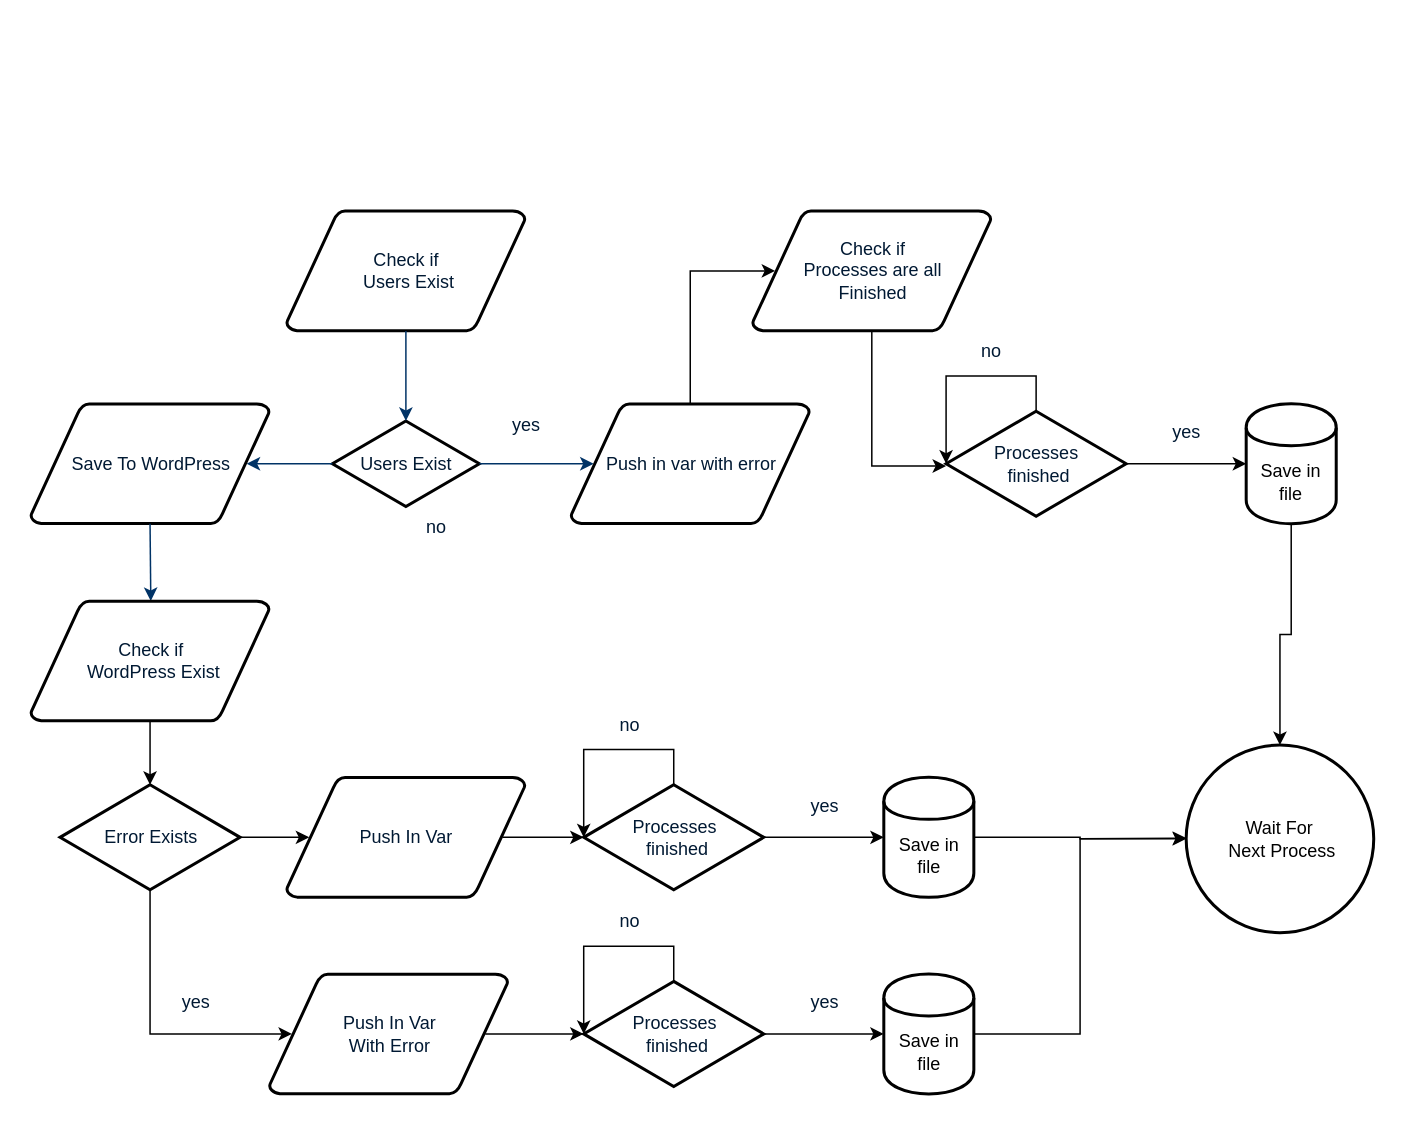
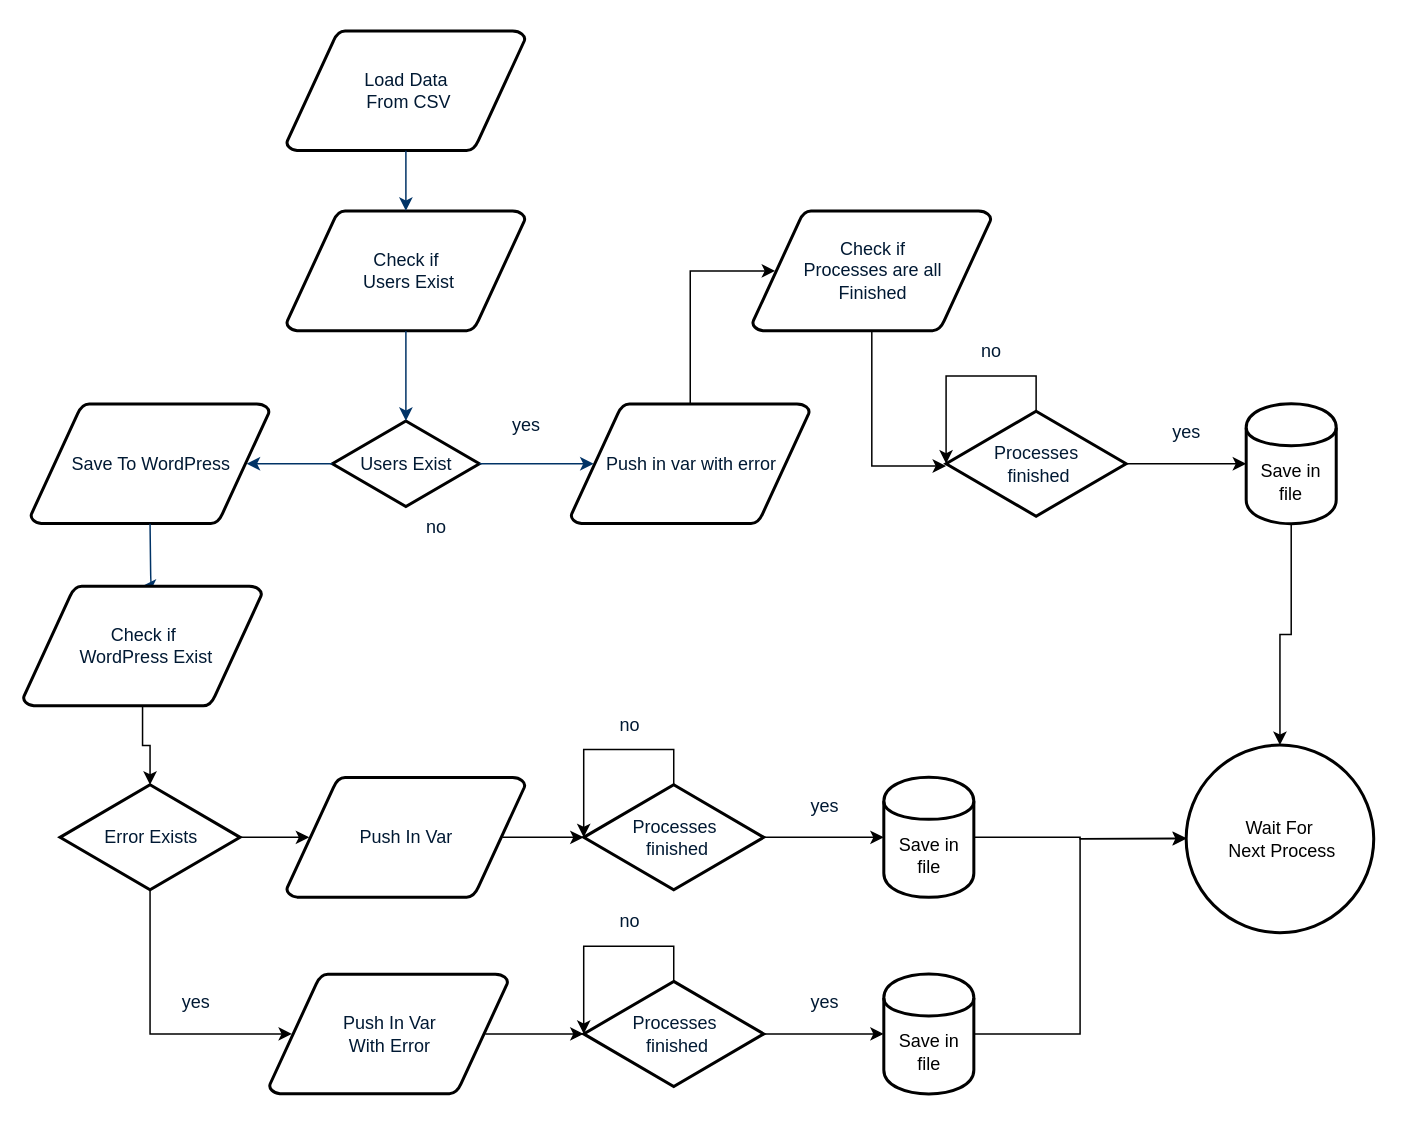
none -> (406, 91)
none -> (406, 176)
(150, 661) -> (143, 646)
